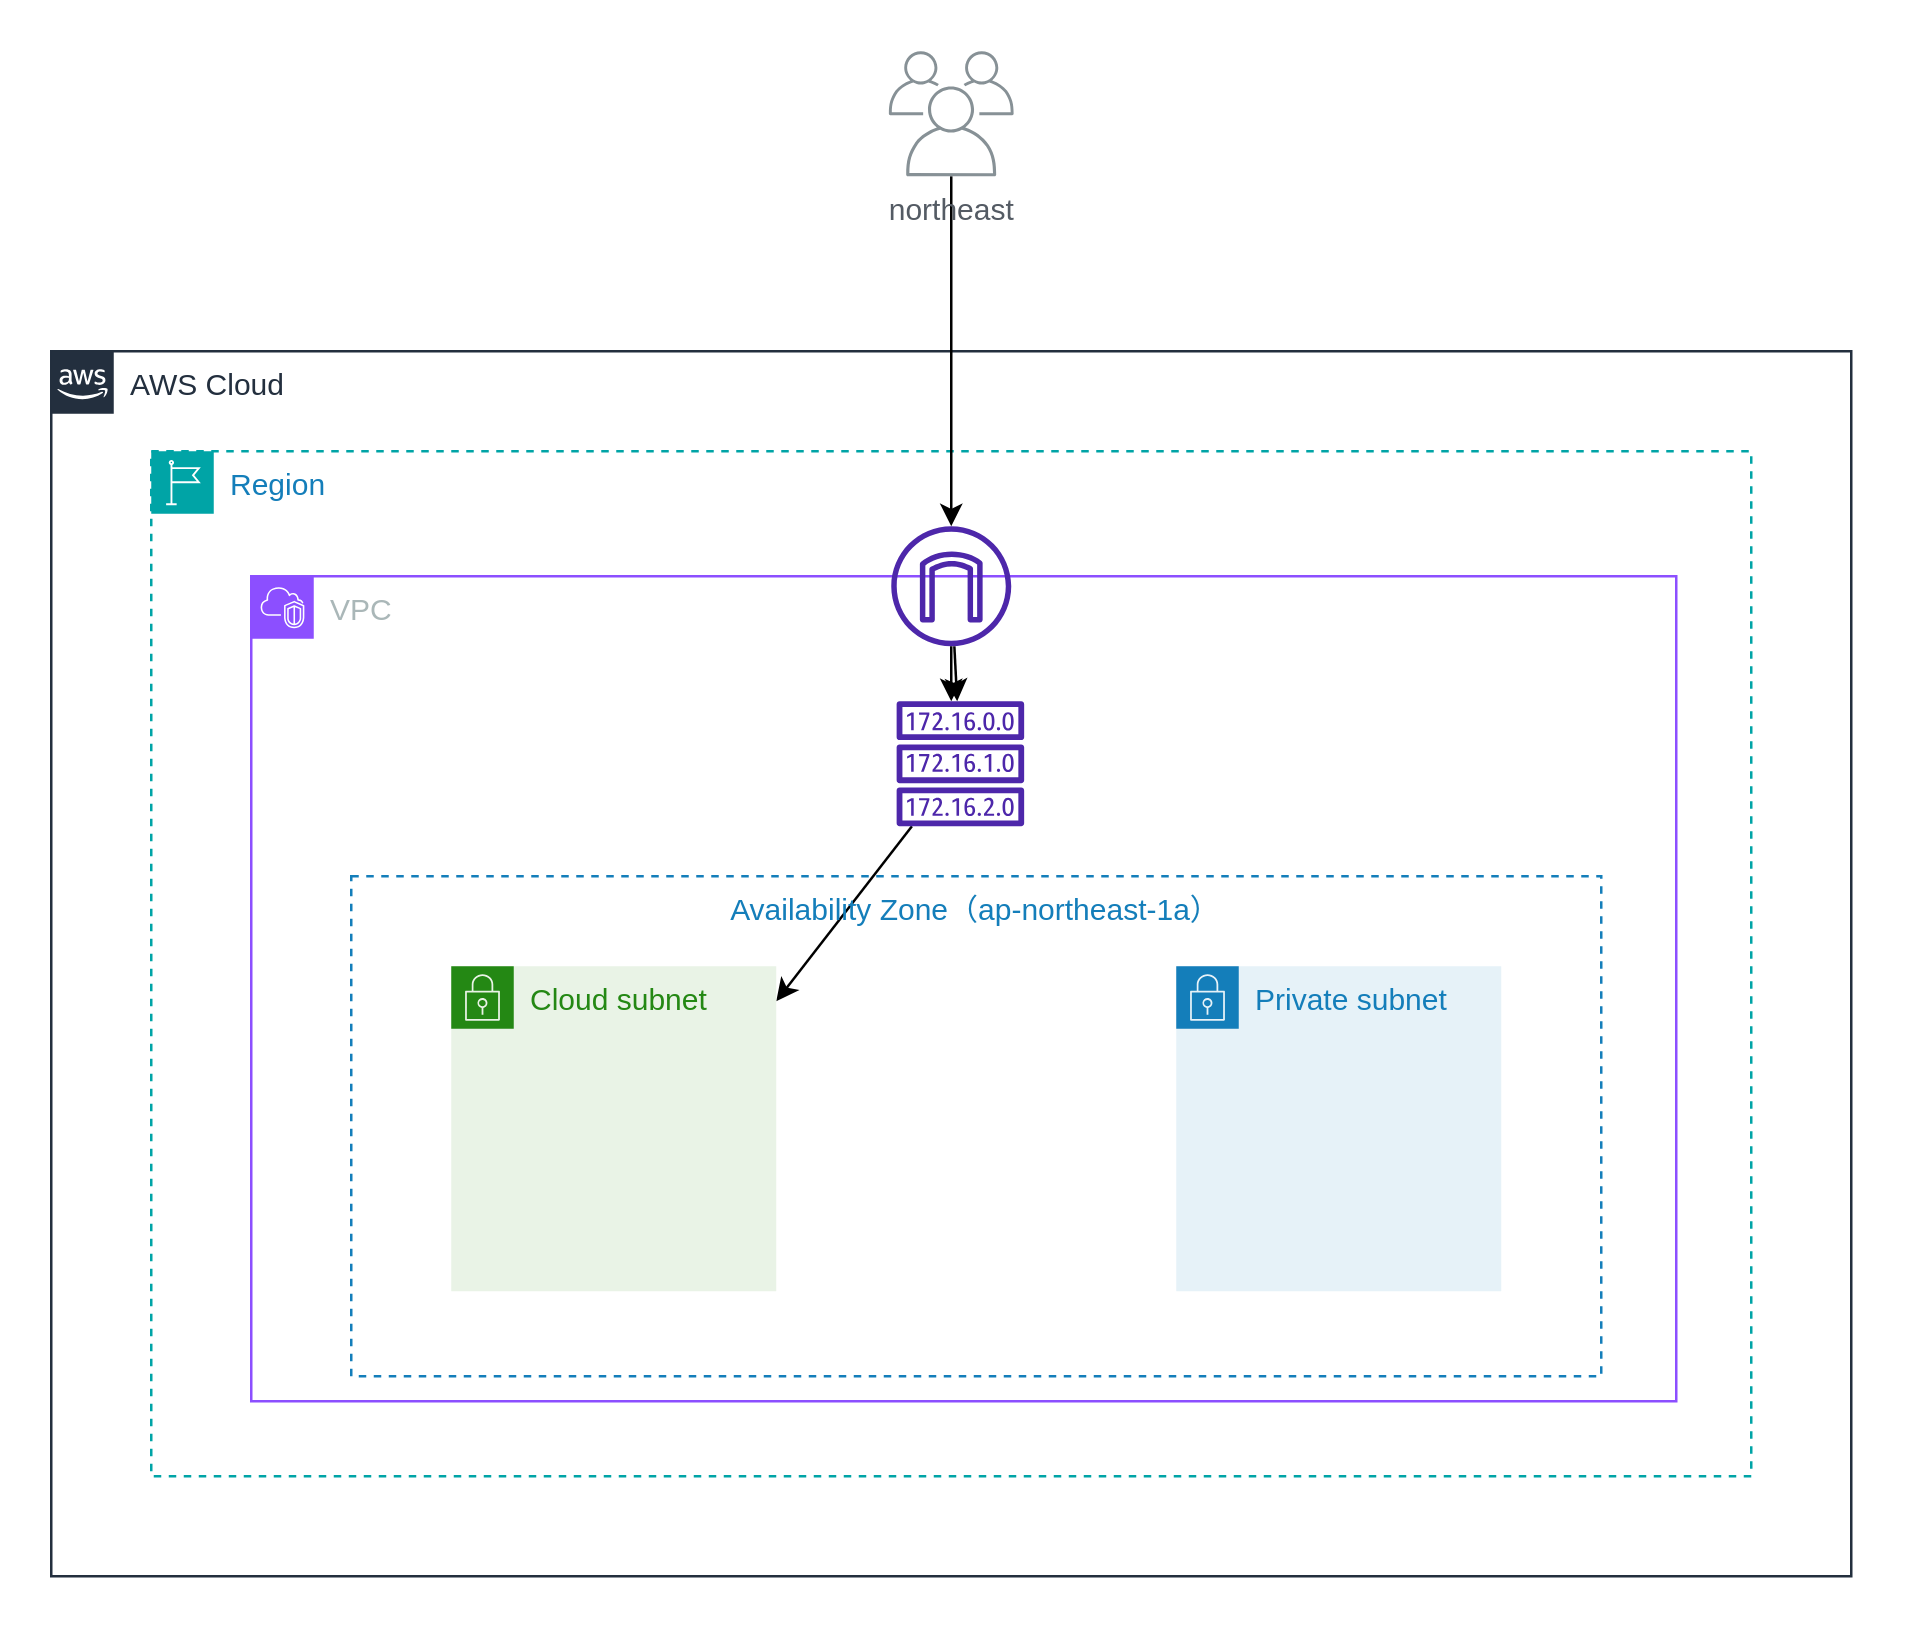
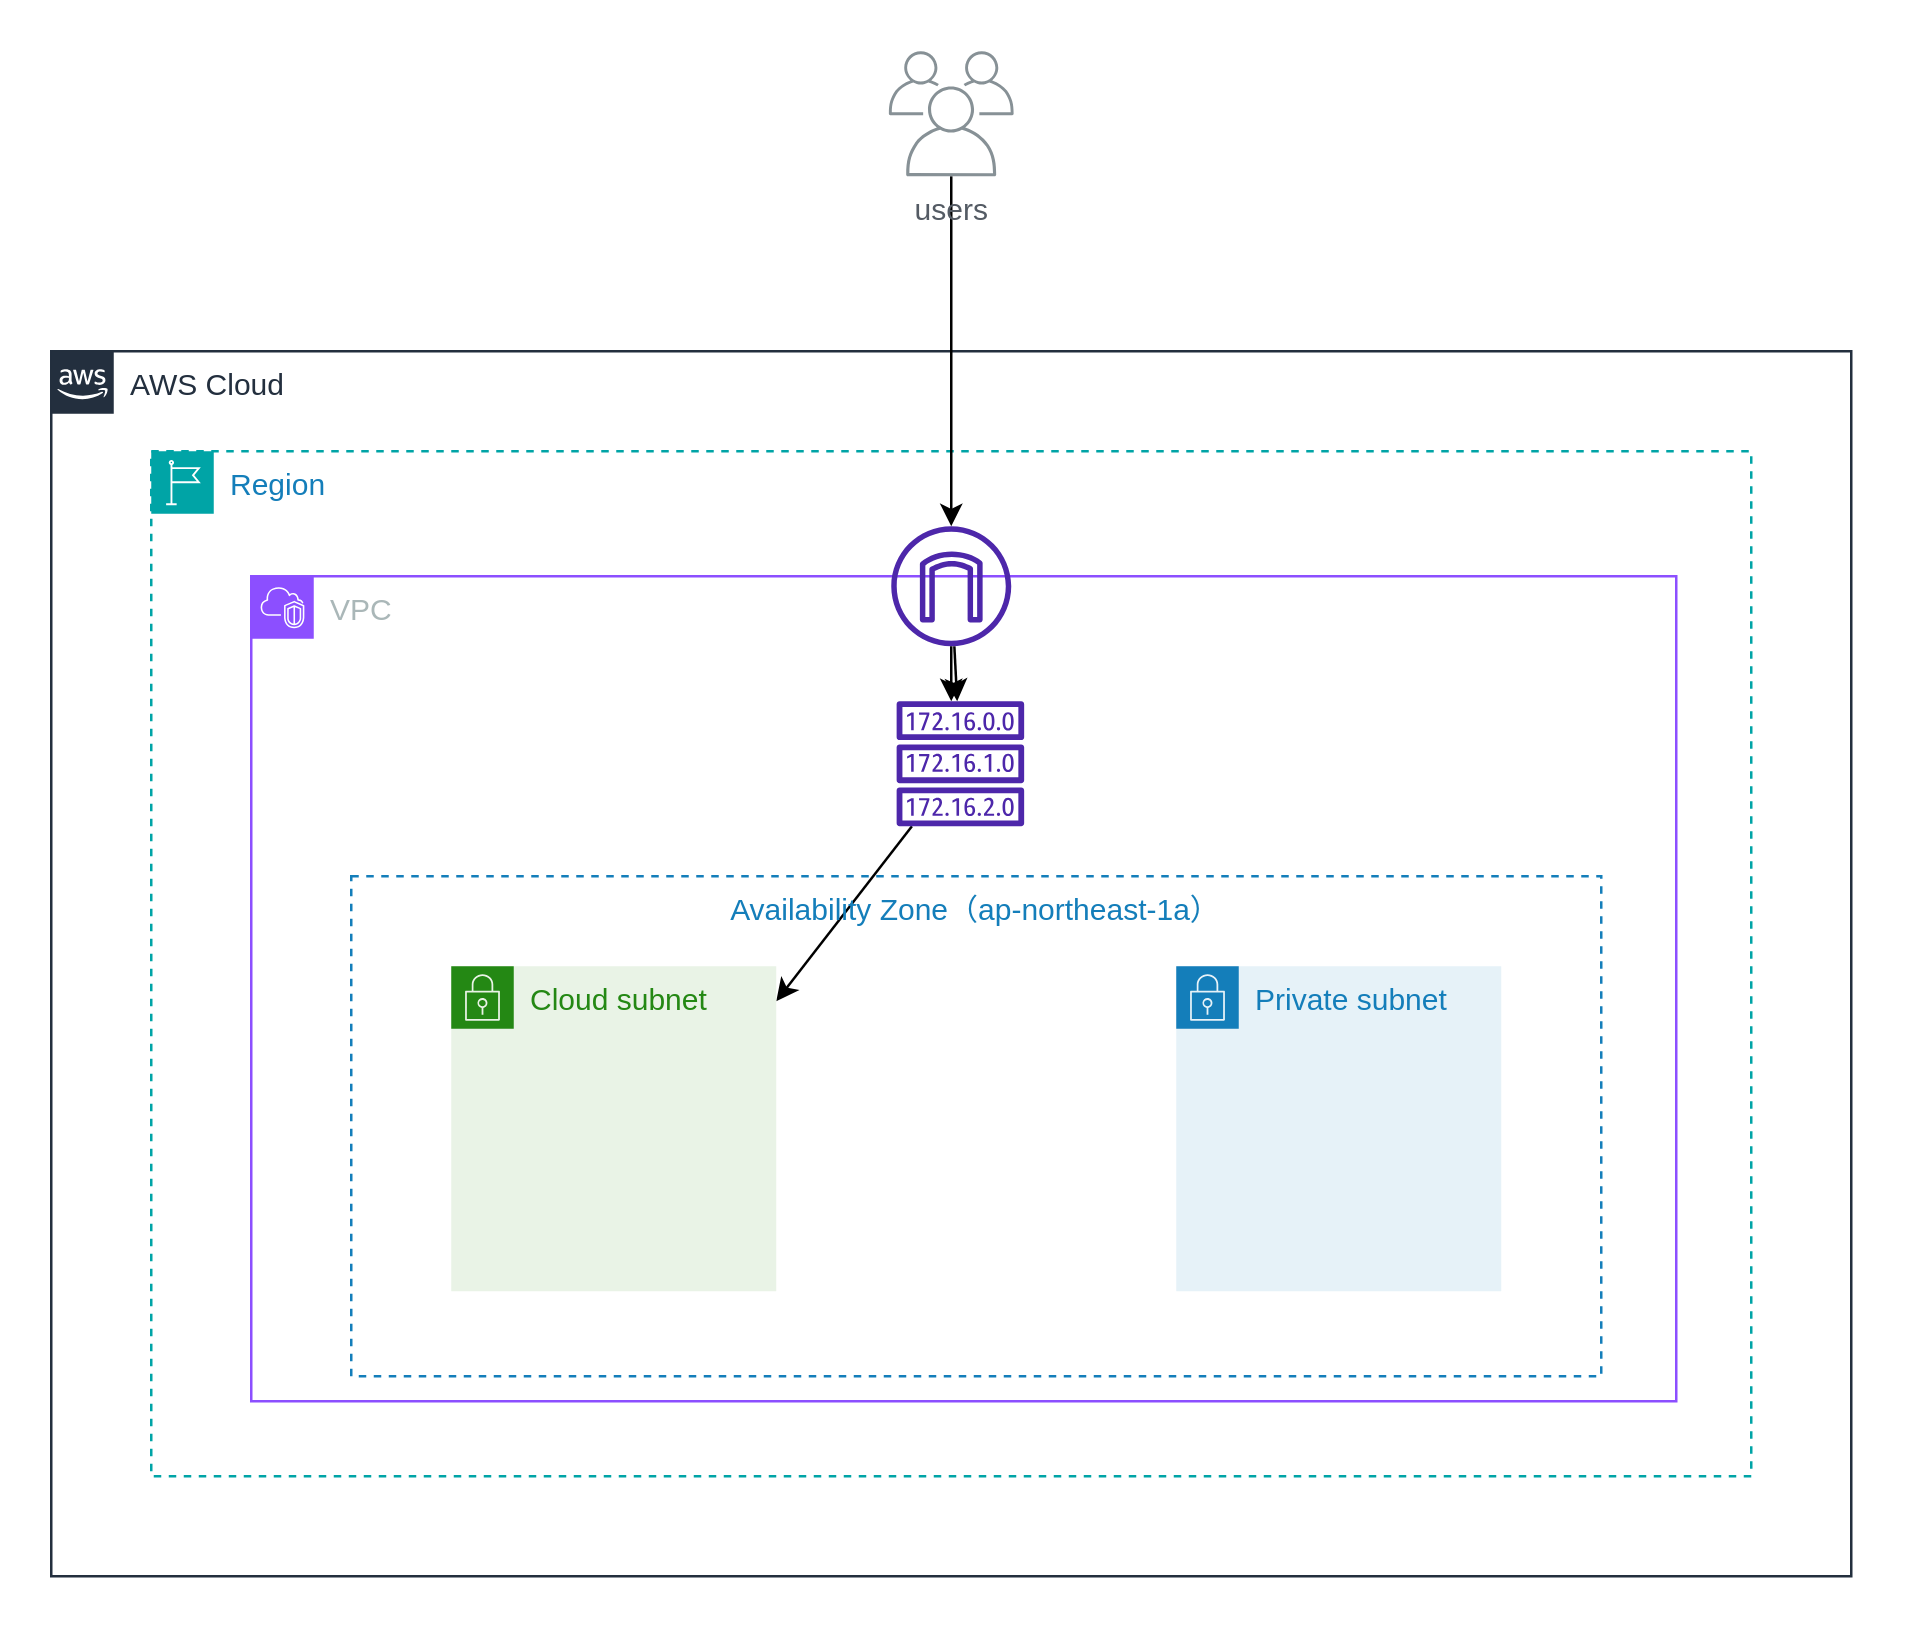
(953, 212) -> (953, 212)
